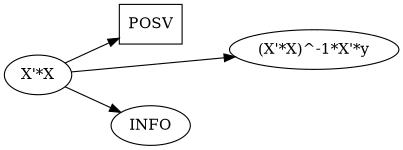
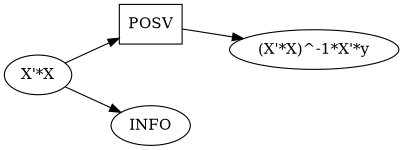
(148, 65) -> (207, 33)
